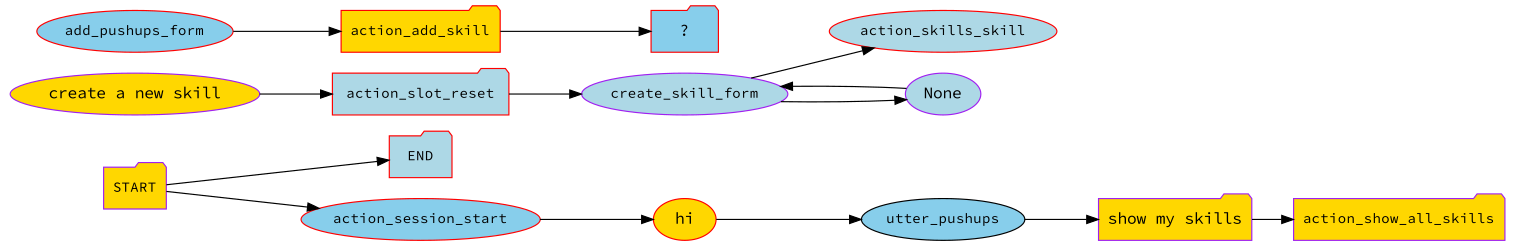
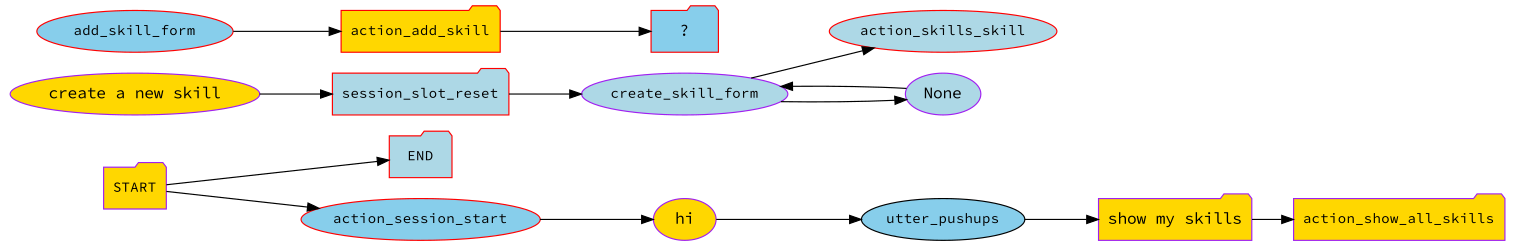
(135, 31) -> (135, 31)
(421, 94) -> (421, 94)
(685, 219) -> (685, 219)
